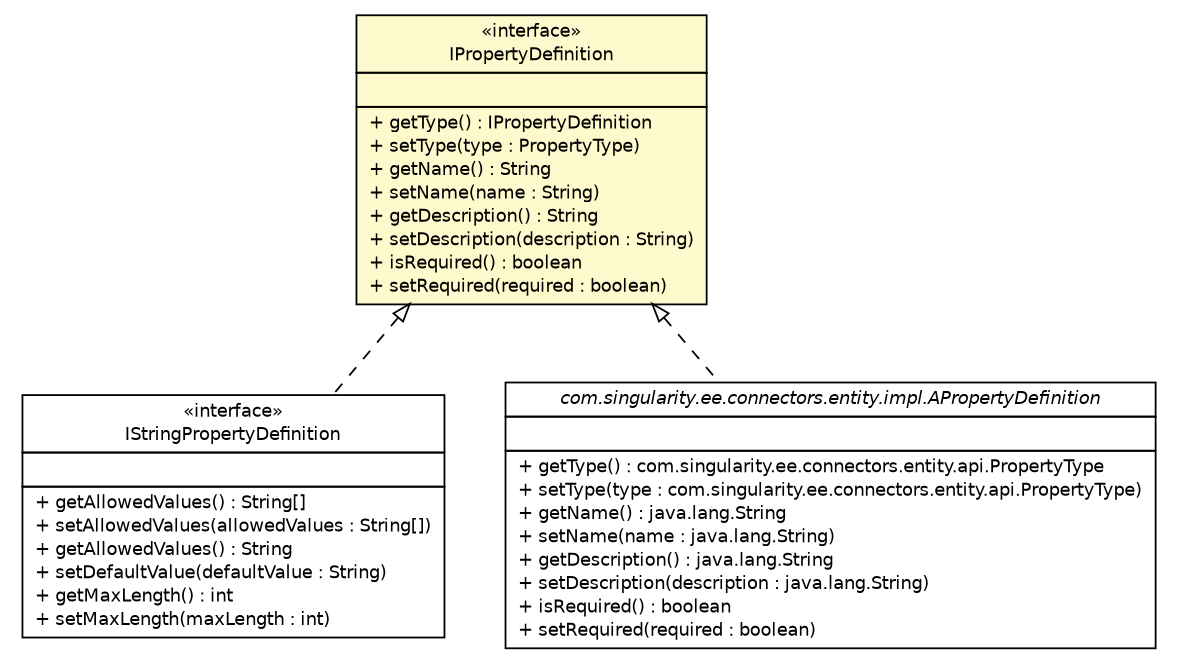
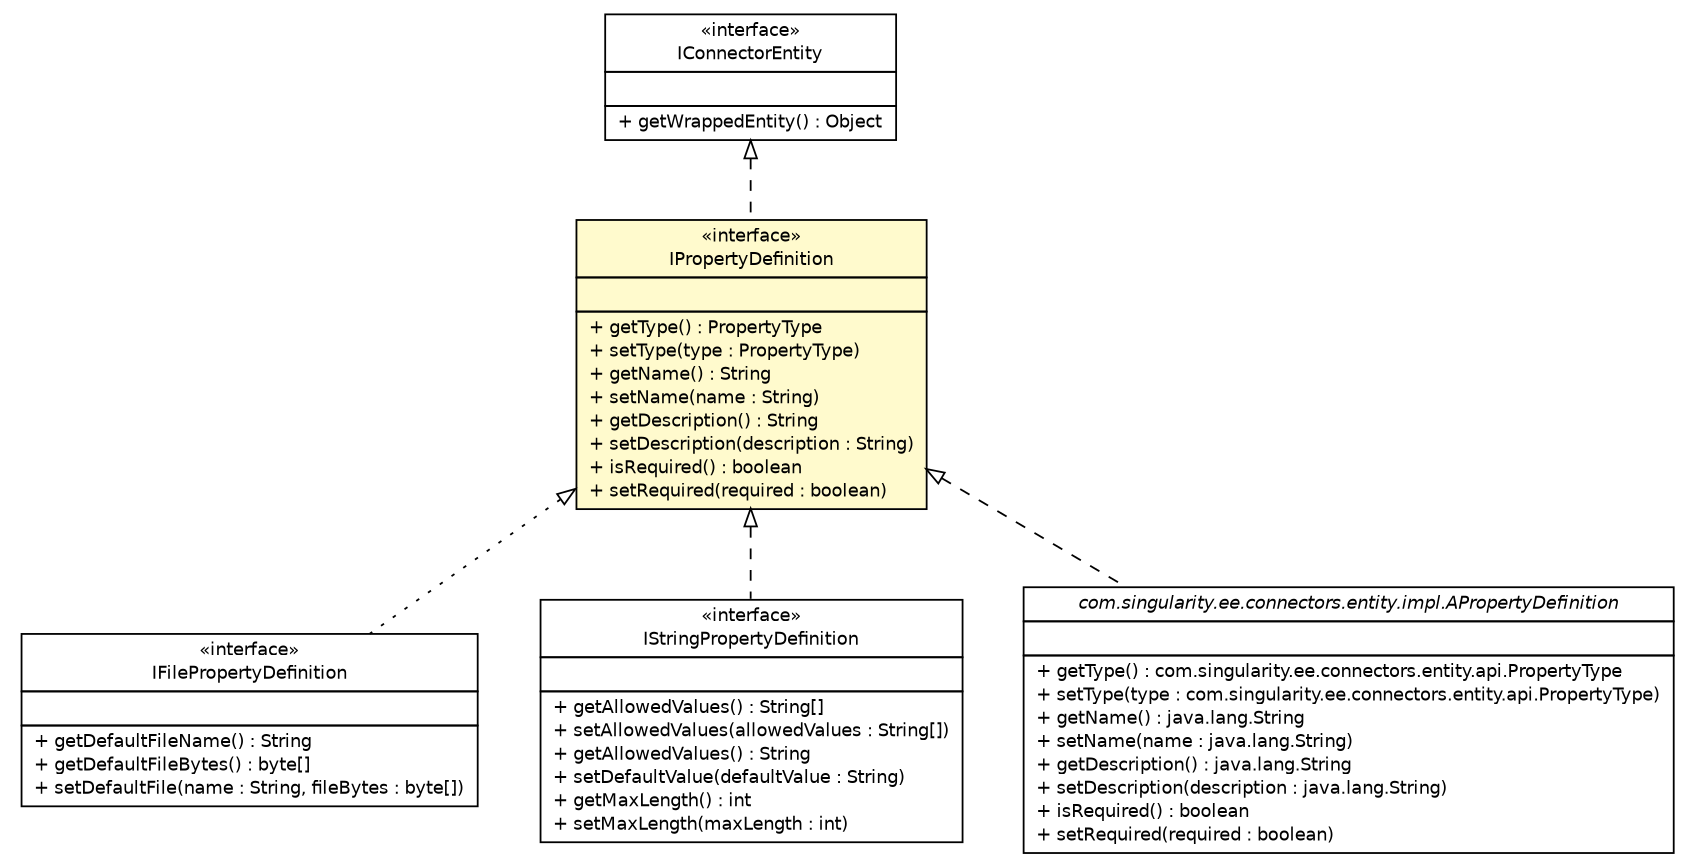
none -> (751, 77)
(511, 123) -> (706, 328)
none -> (250, 720)
